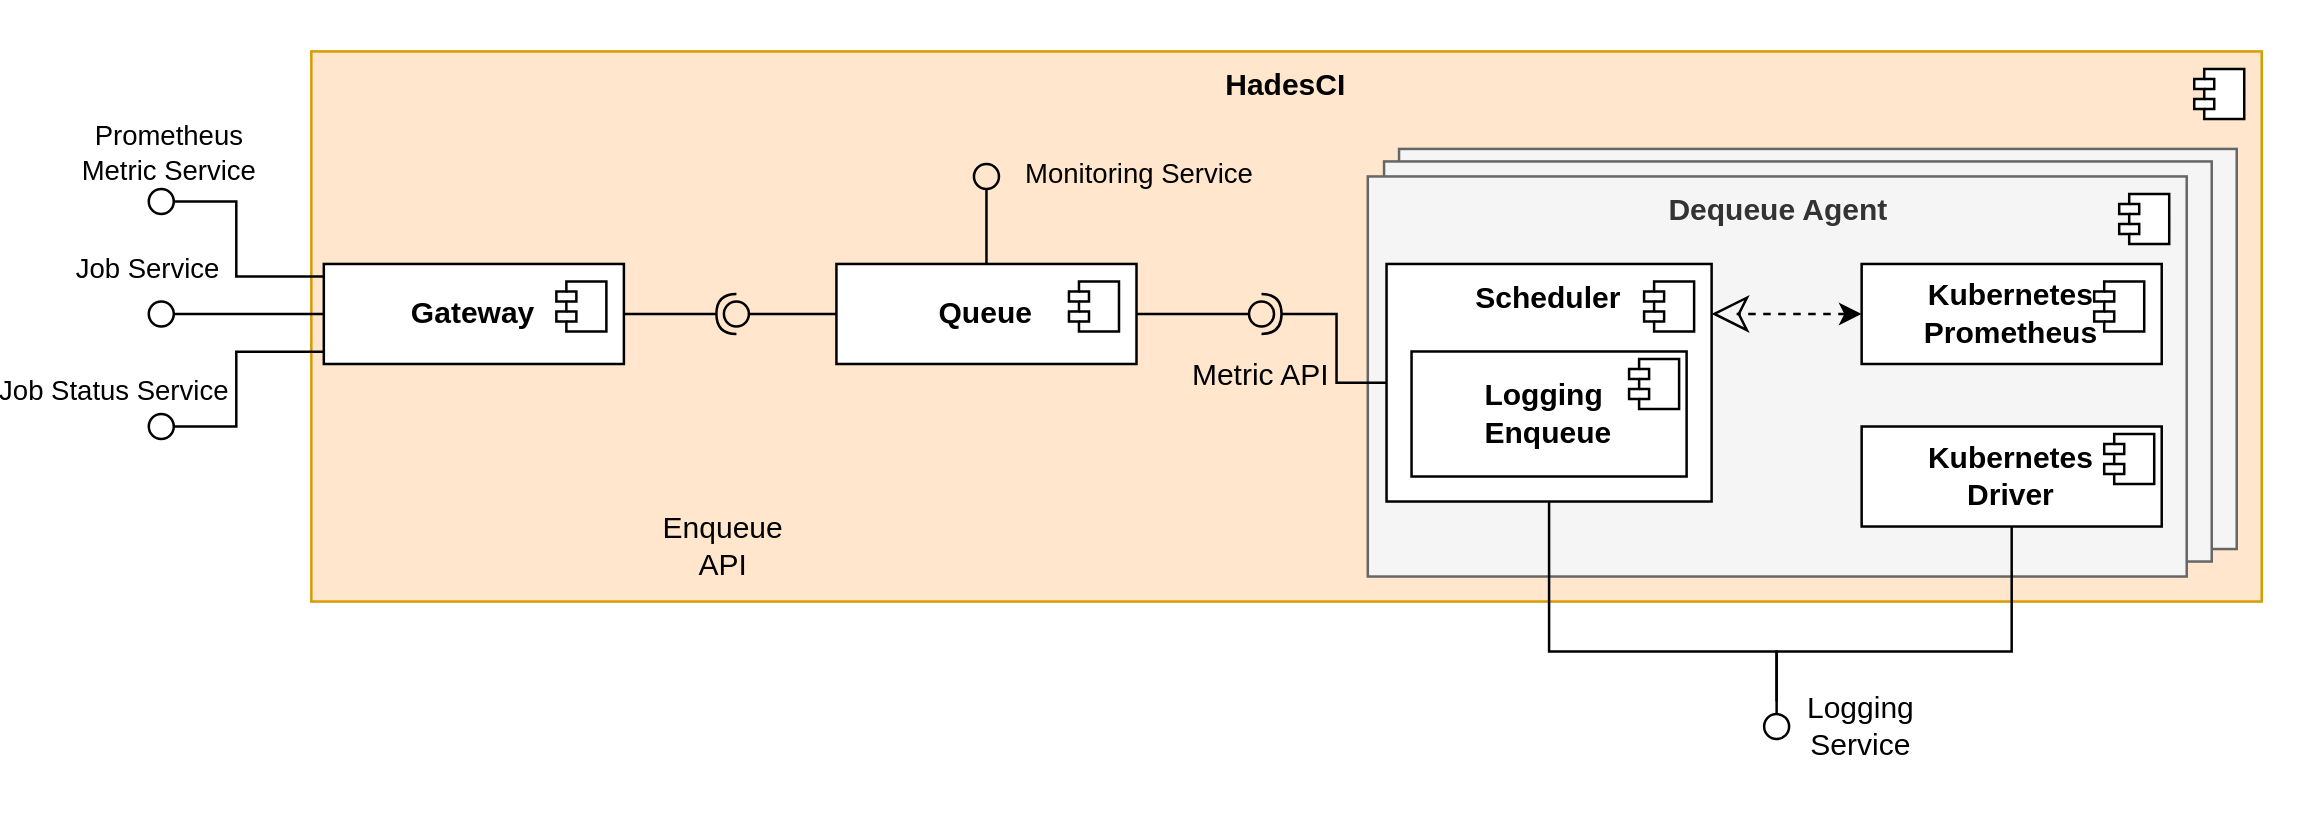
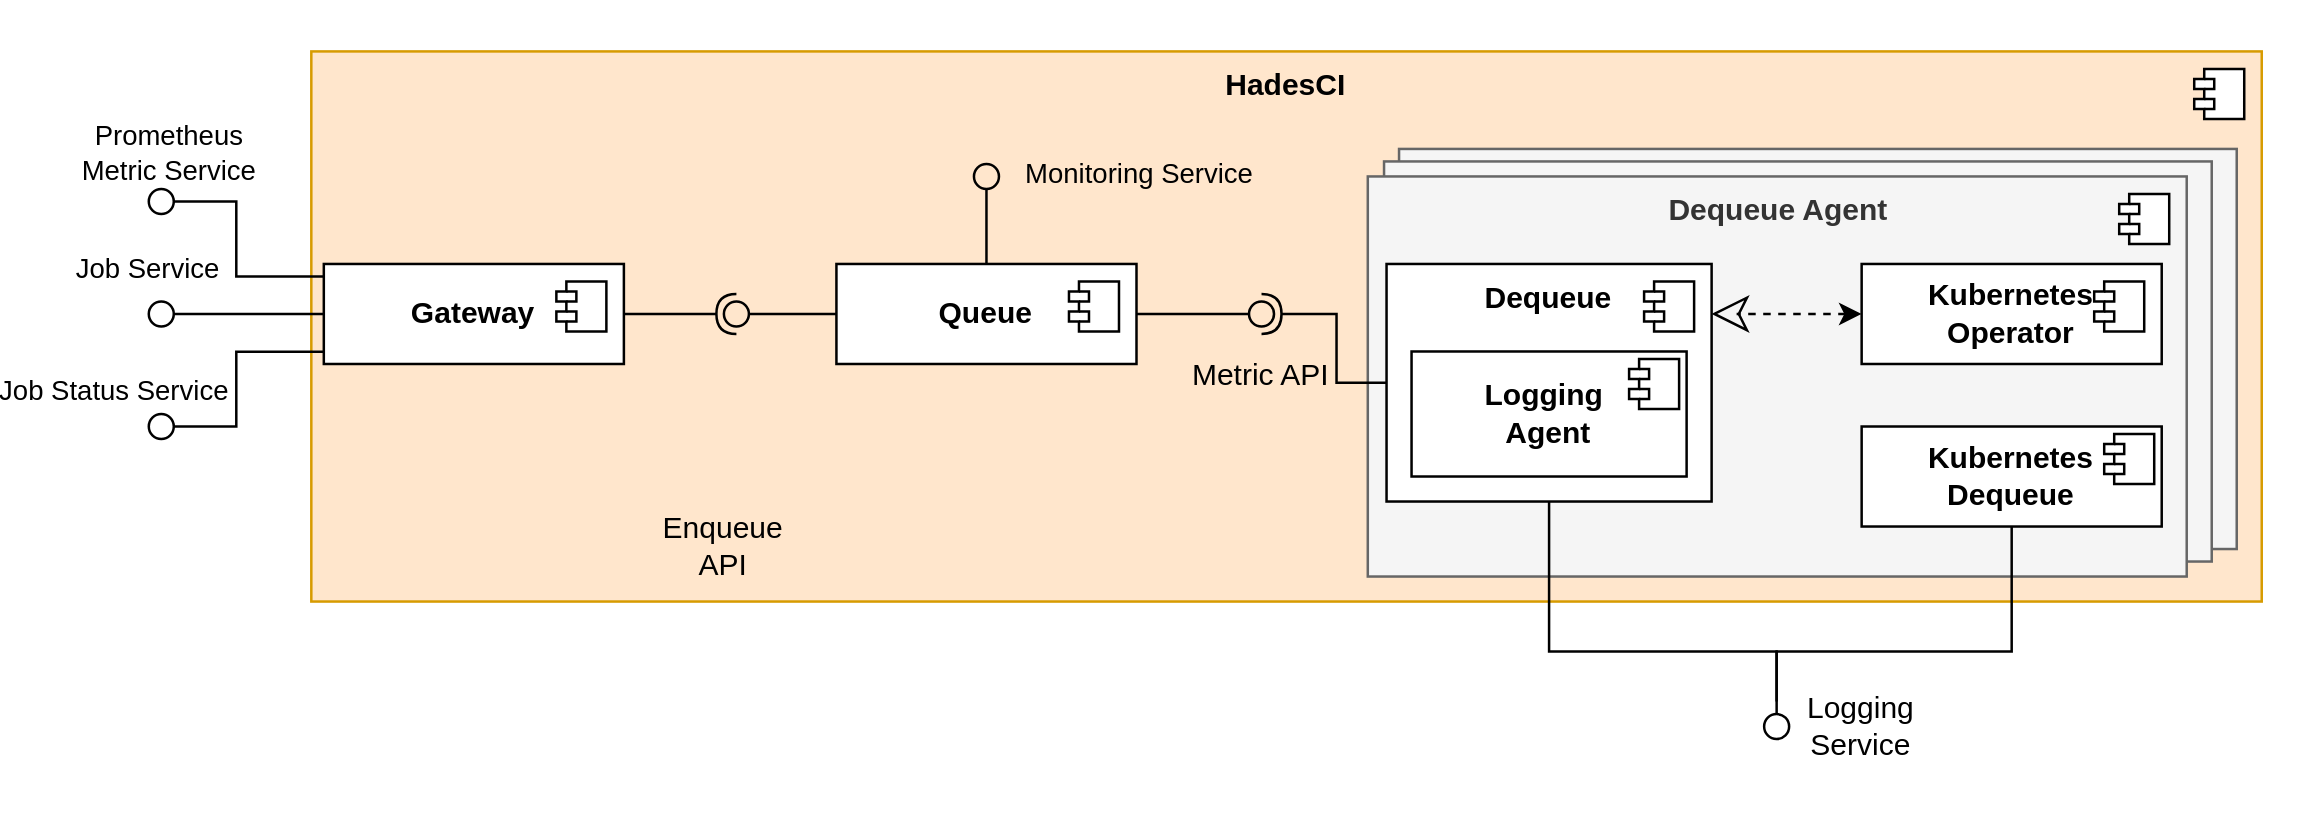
(1549, 299) -> (1549, 299)
(2011, 314) -> (2011, 314)
(1549, 414) -> (1549, 414)
(2011, 476) -> (2011, 476)
